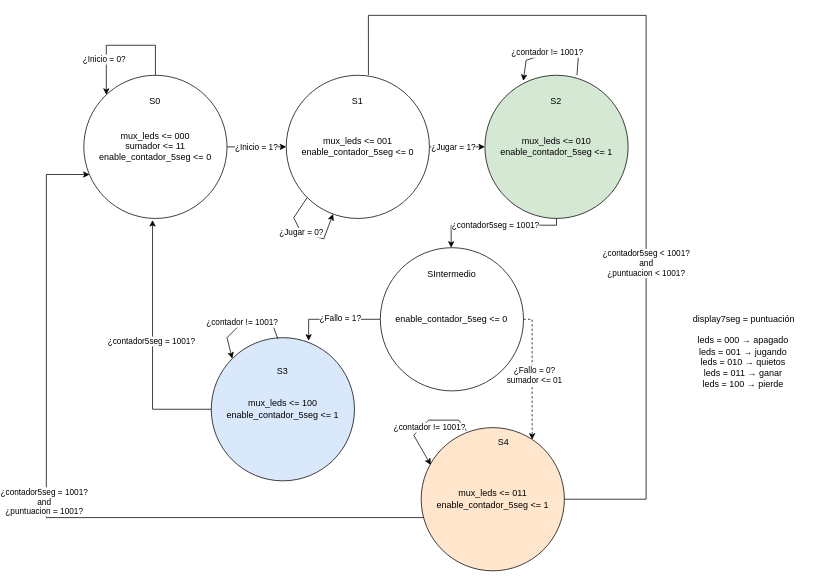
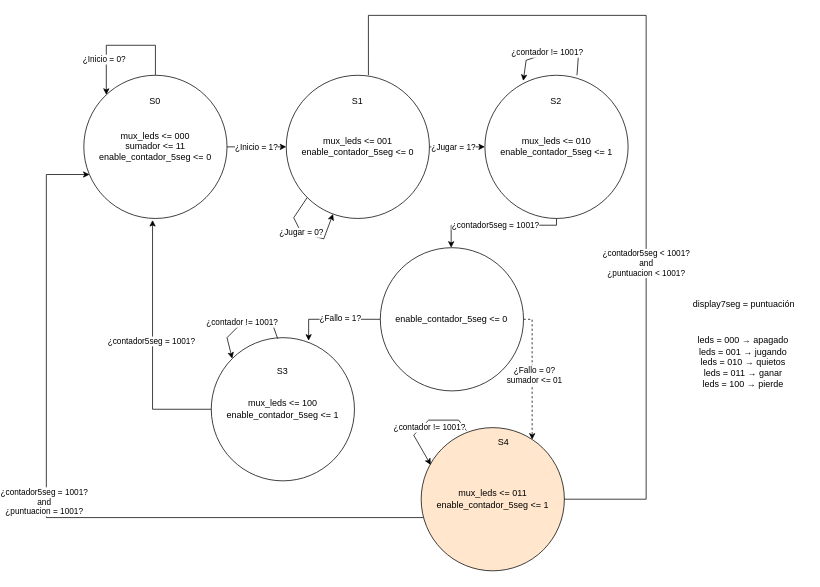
(556, 147) -> (556, 147)
(452, 274) -> none
(744, 319) -> (744, 304)
(283, 409) -> (283, 409)
